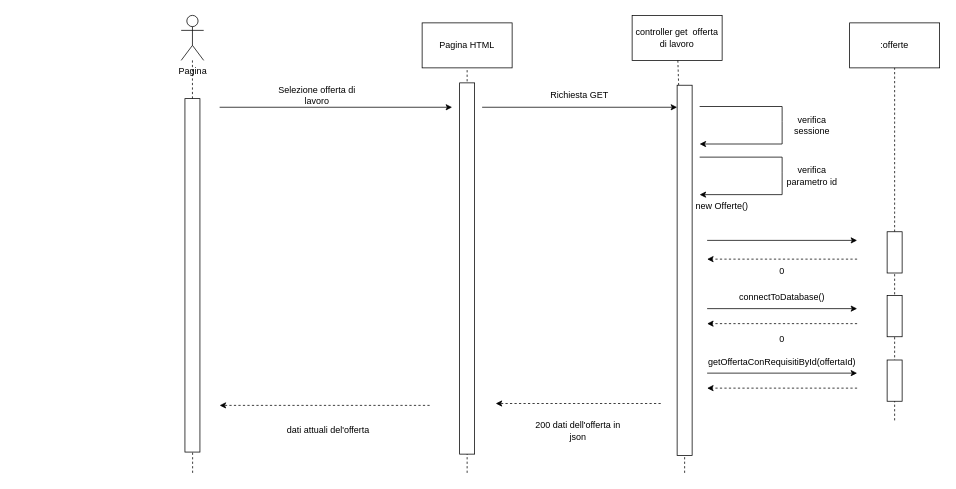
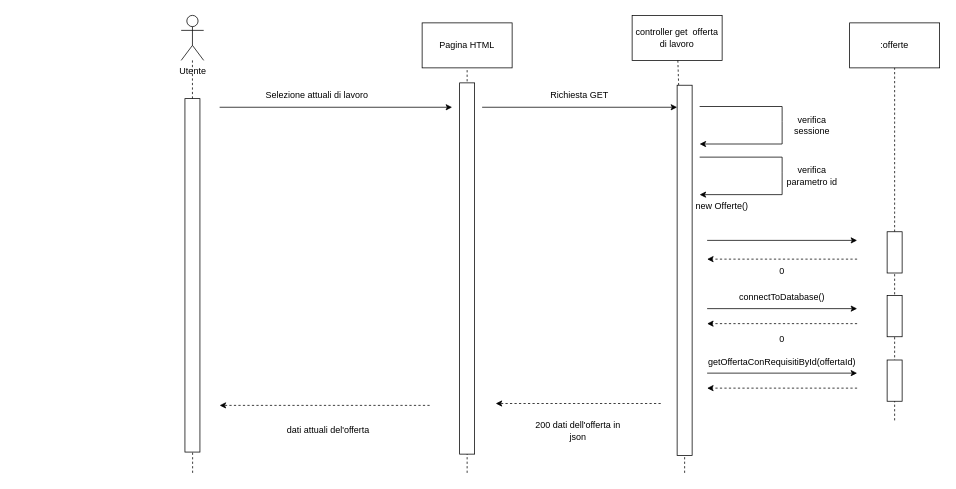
(193, 71) -> (193, 71)
(317, 96) -> (317, 96)
